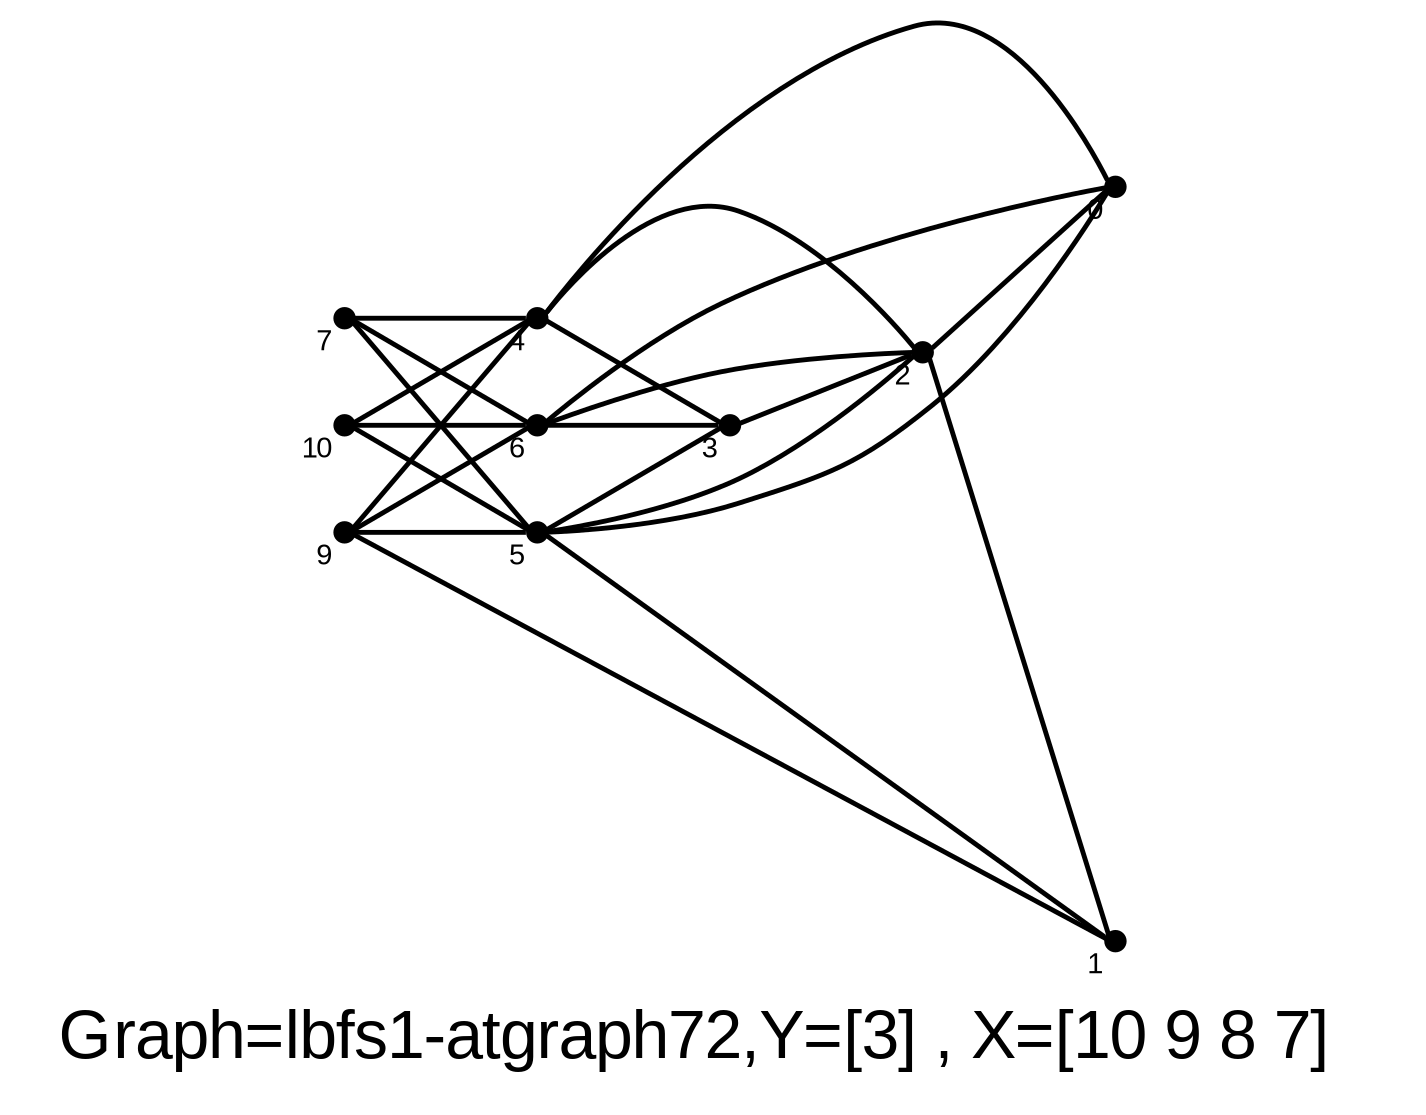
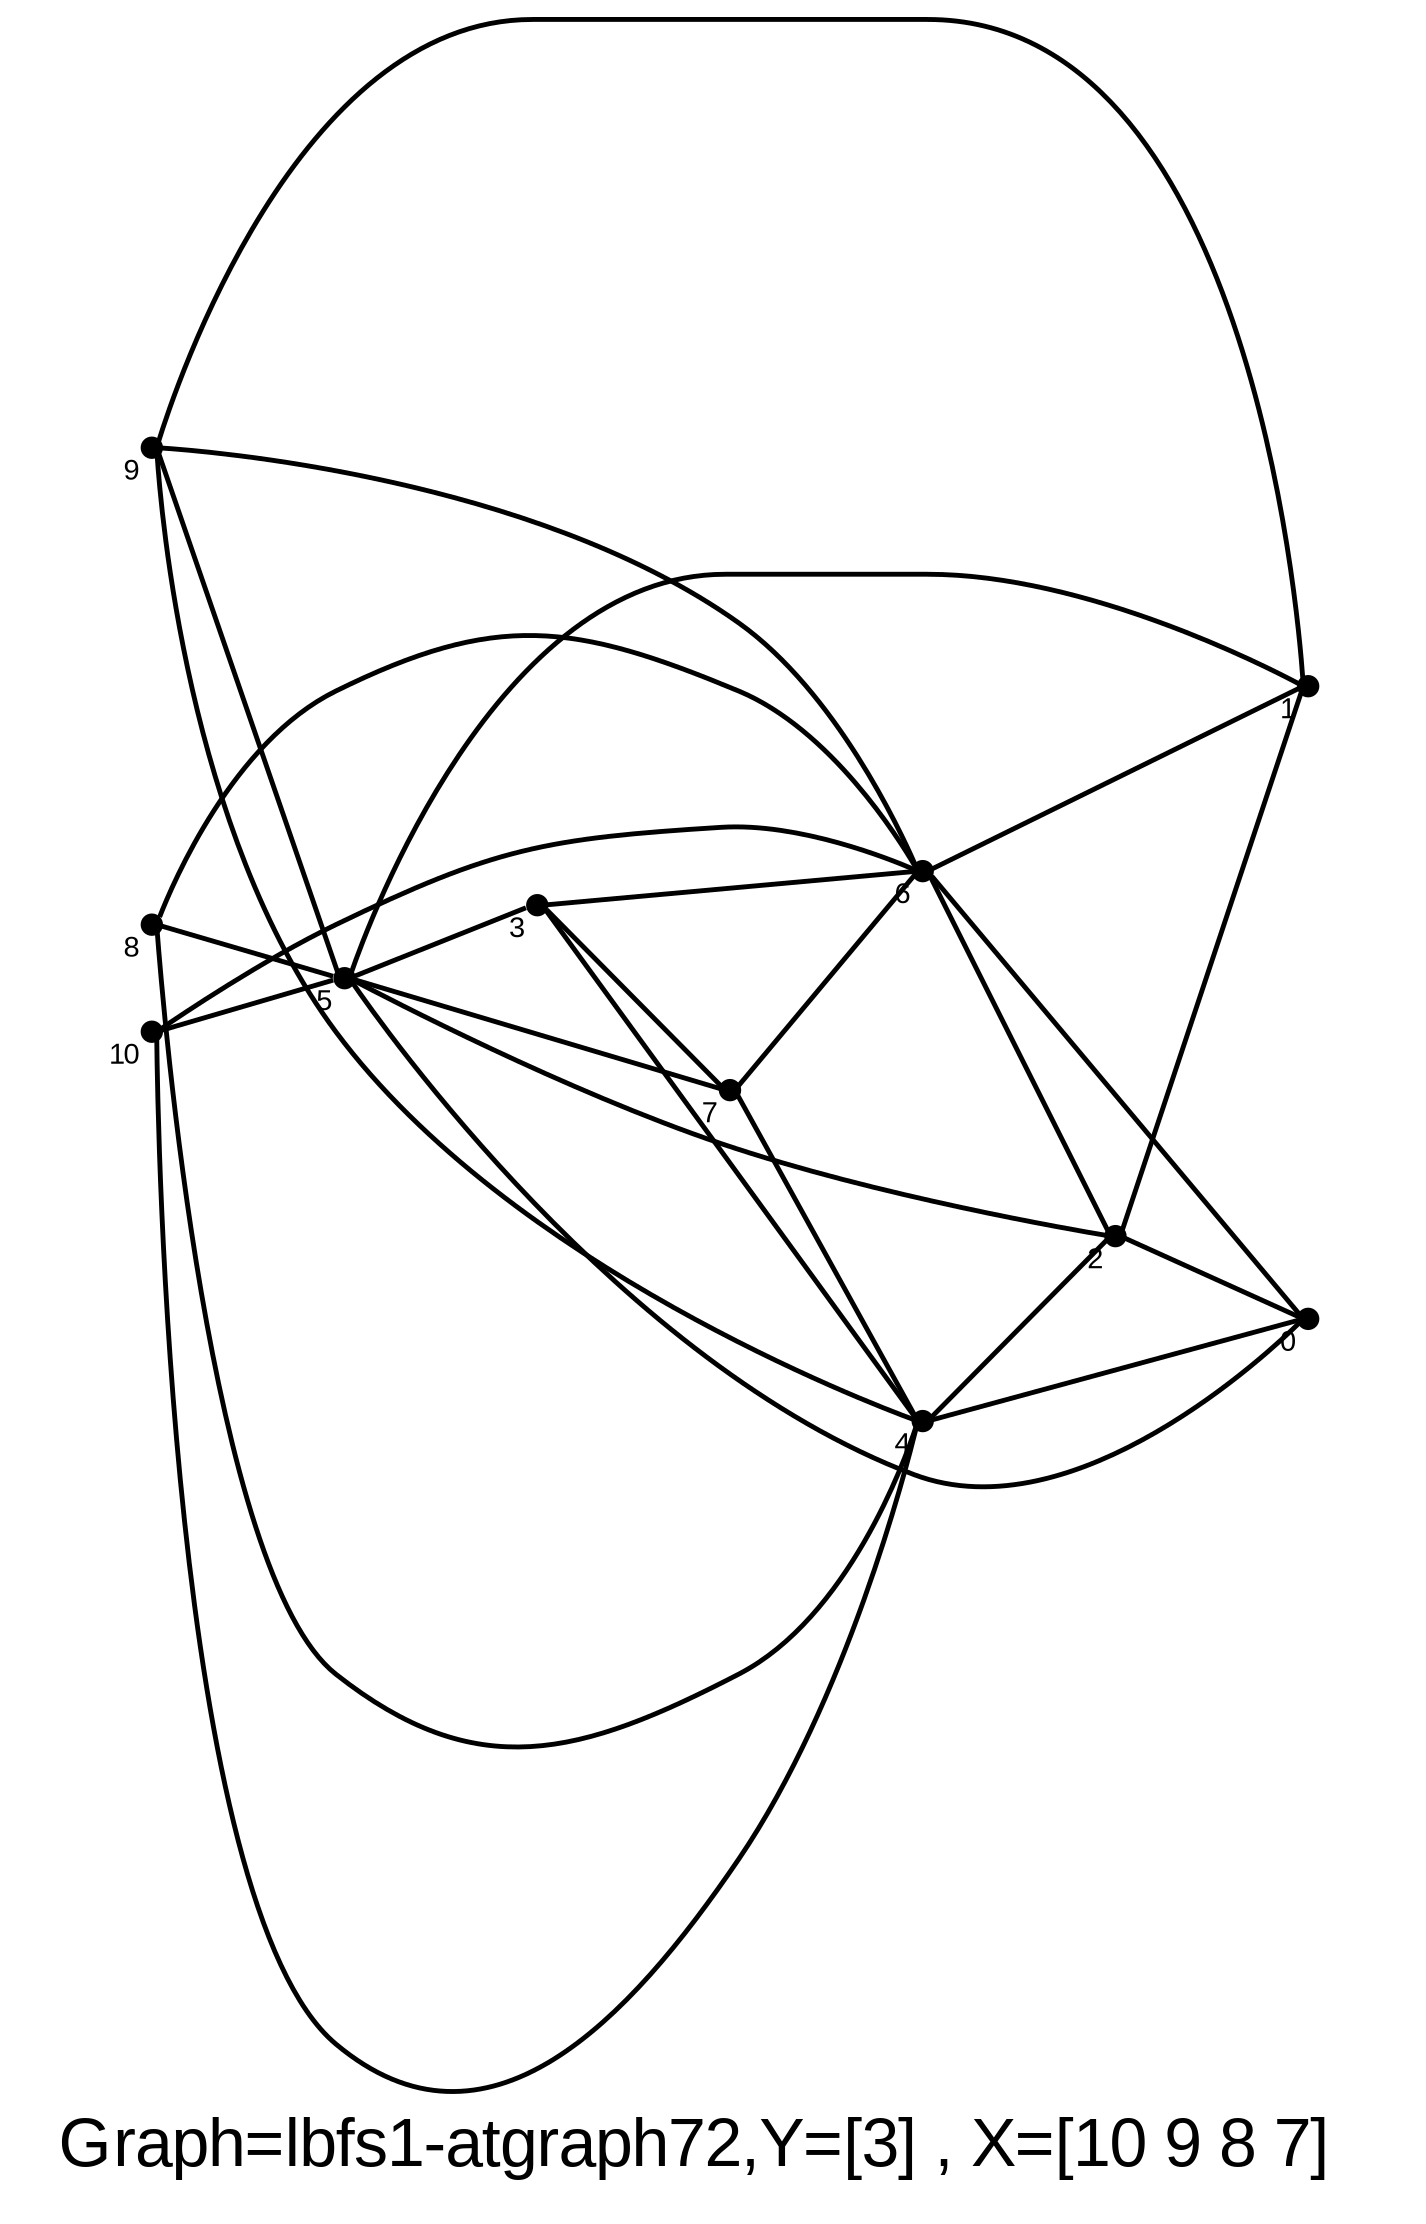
(825, 389) -> (634, 998)
none -> (1116, 779)
none -> (152, 925)
